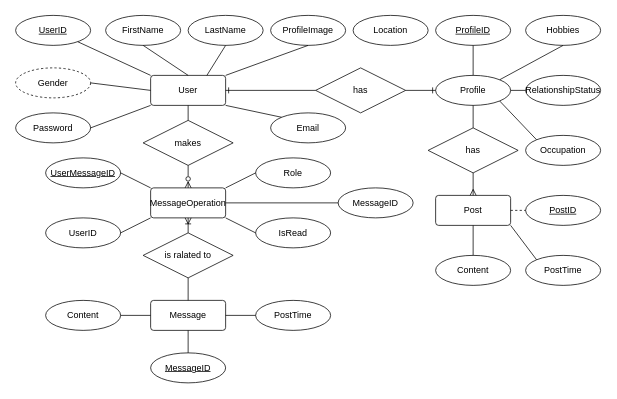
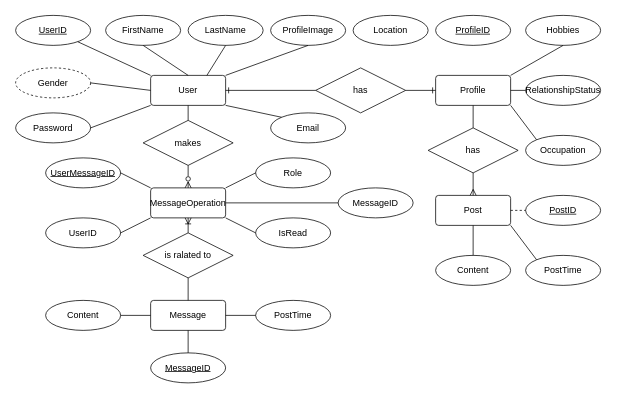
(473, 60) -> none
(473, 90) -> (473, 90)
